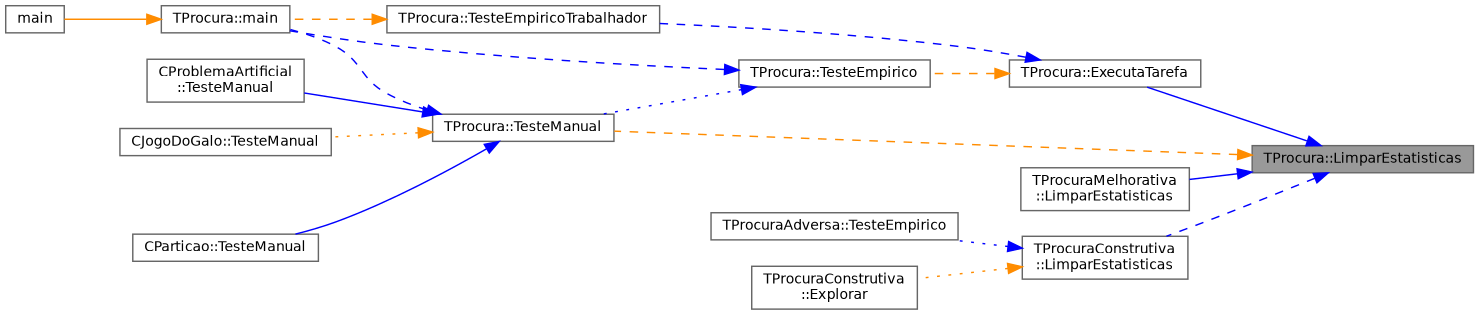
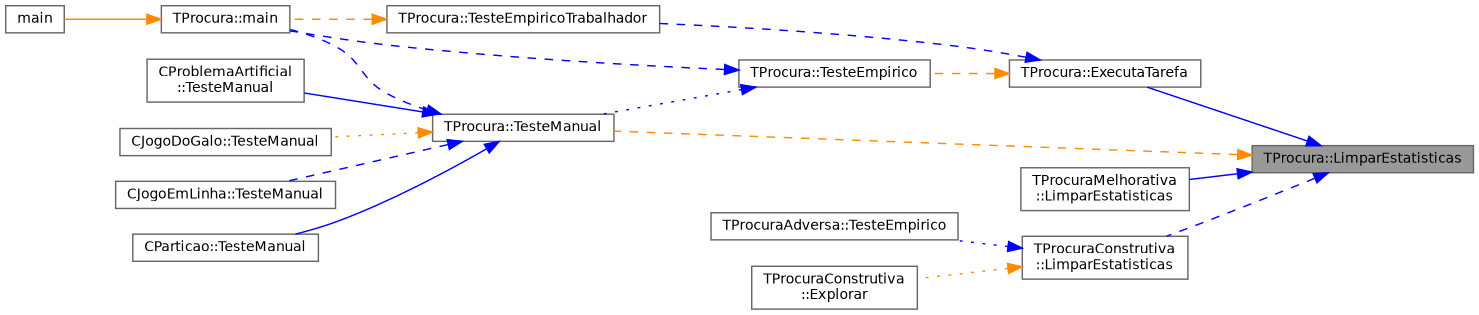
none -> (226, 195)
